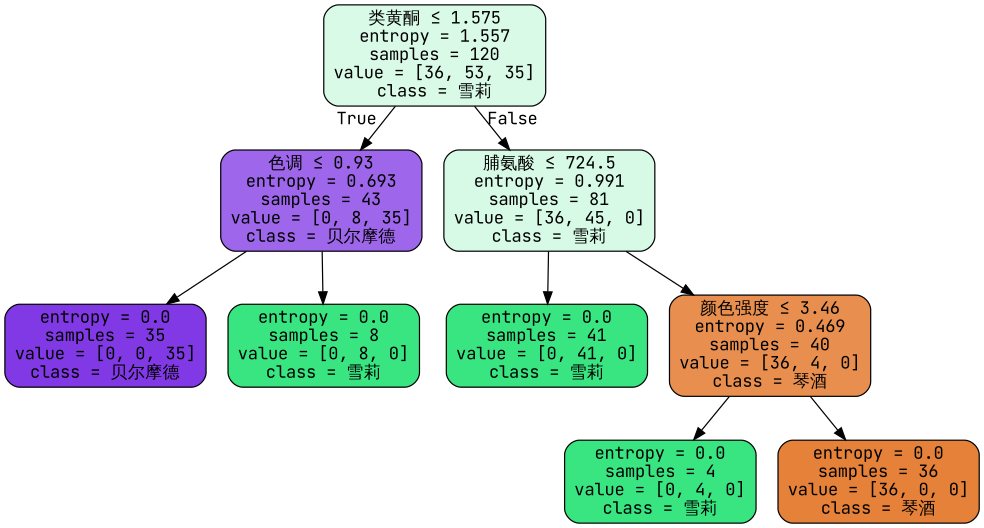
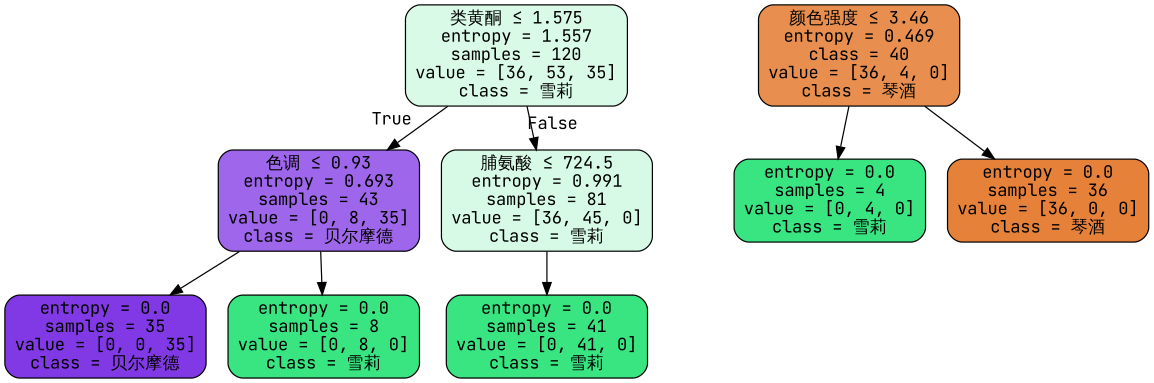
(655, 270) -> none
(770, 345) -> (859, 55)
